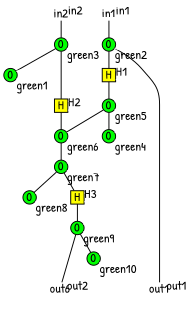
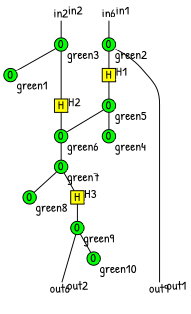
(109, 14) -> (109, 14)
(160, 289) -> (160, 289)
